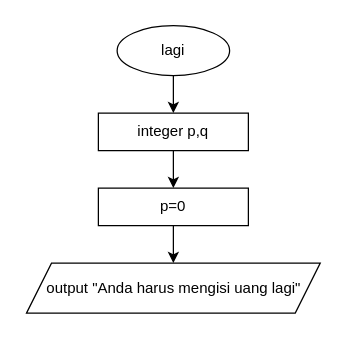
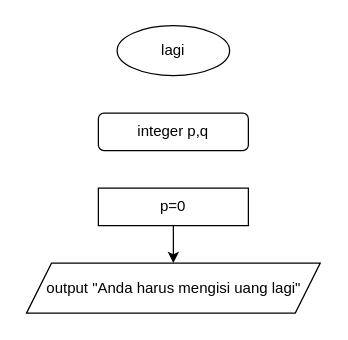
(173, 90) -> none
(173, 132) -> (173, 132)
(173, 165) -> none
